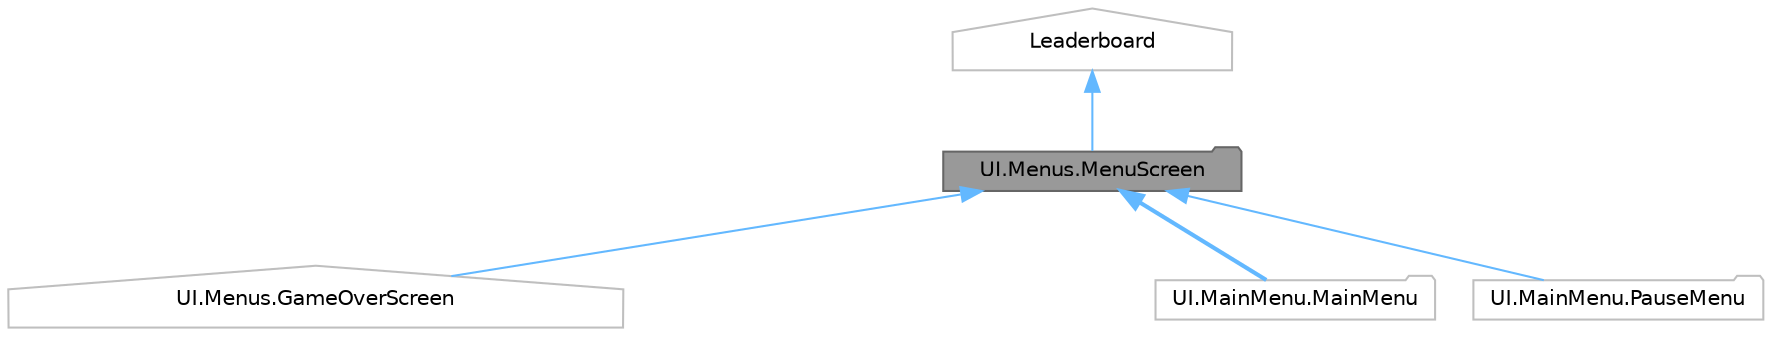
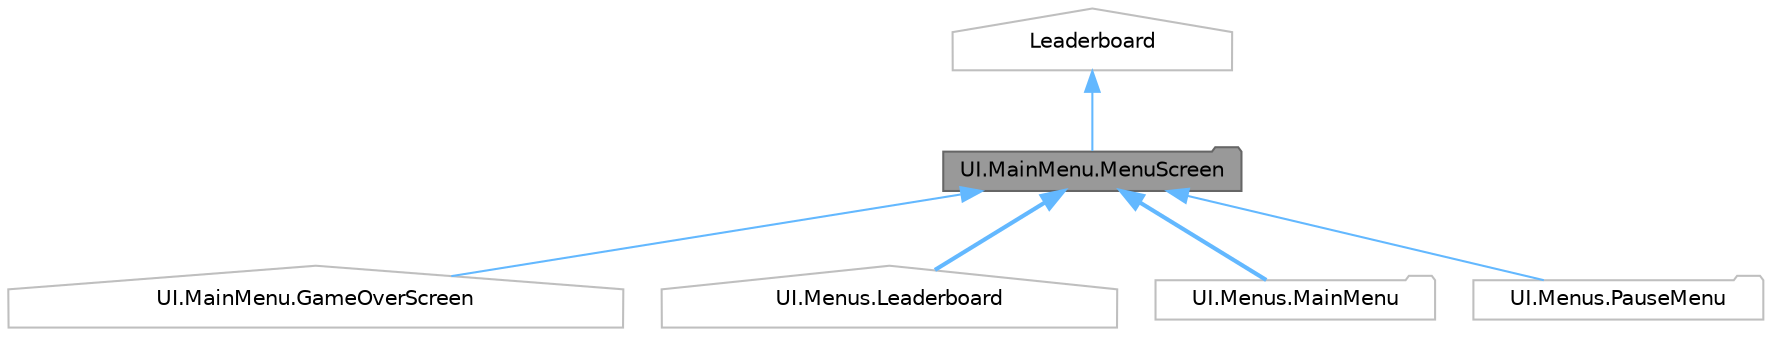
(1092, 171) -> (1092, 171)
(316, 300) -> (316, 300)
none -> (889, 300)
(1295, 300) -> (1295, 300)
(1618, 300) -> (1618, 300)
